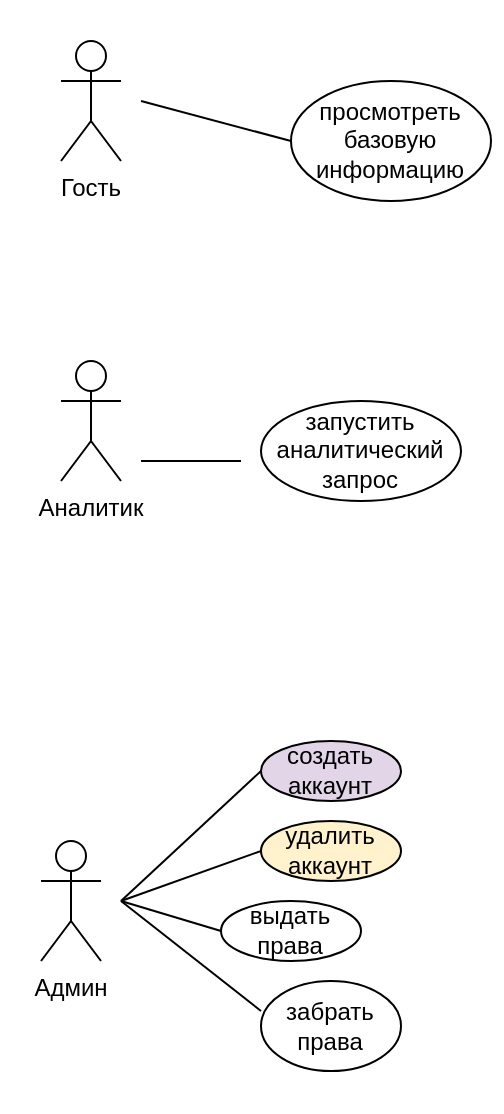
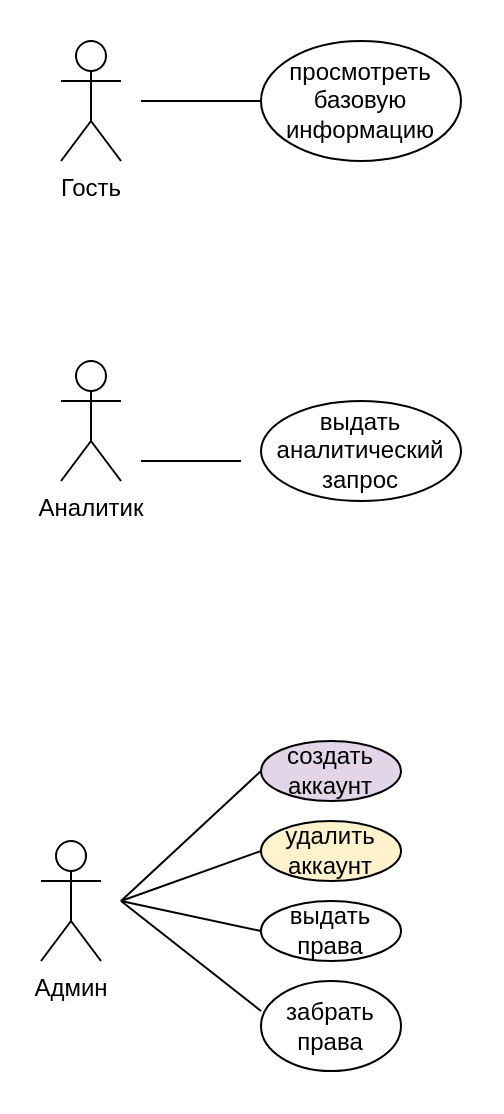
(391, 141) -> (361, 101)
(361, 451) -> (361, 451)
(291, 931) -> (331, 931)
